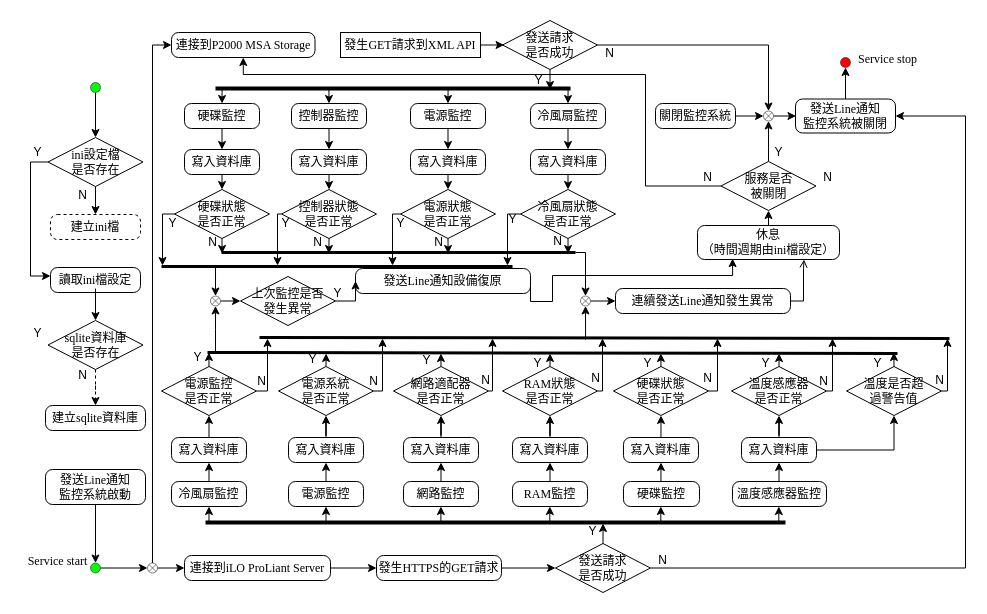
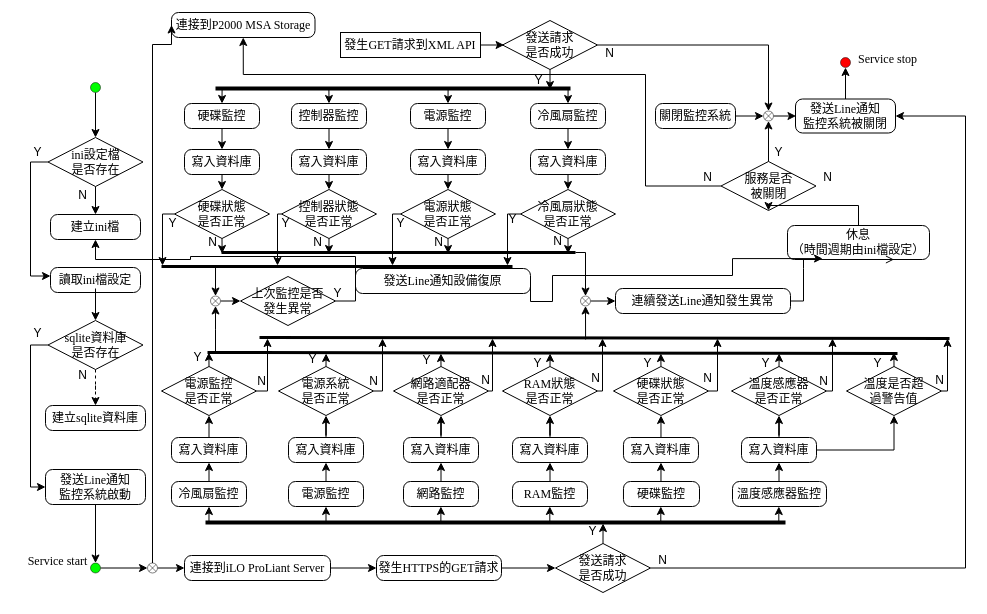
(243, 45) -> (243, 25)
(96, 227) -> (96, 227)
(769, 243) -> (859, 243)
(356, 288) -> (235, 257)
none -> (31, 412)
